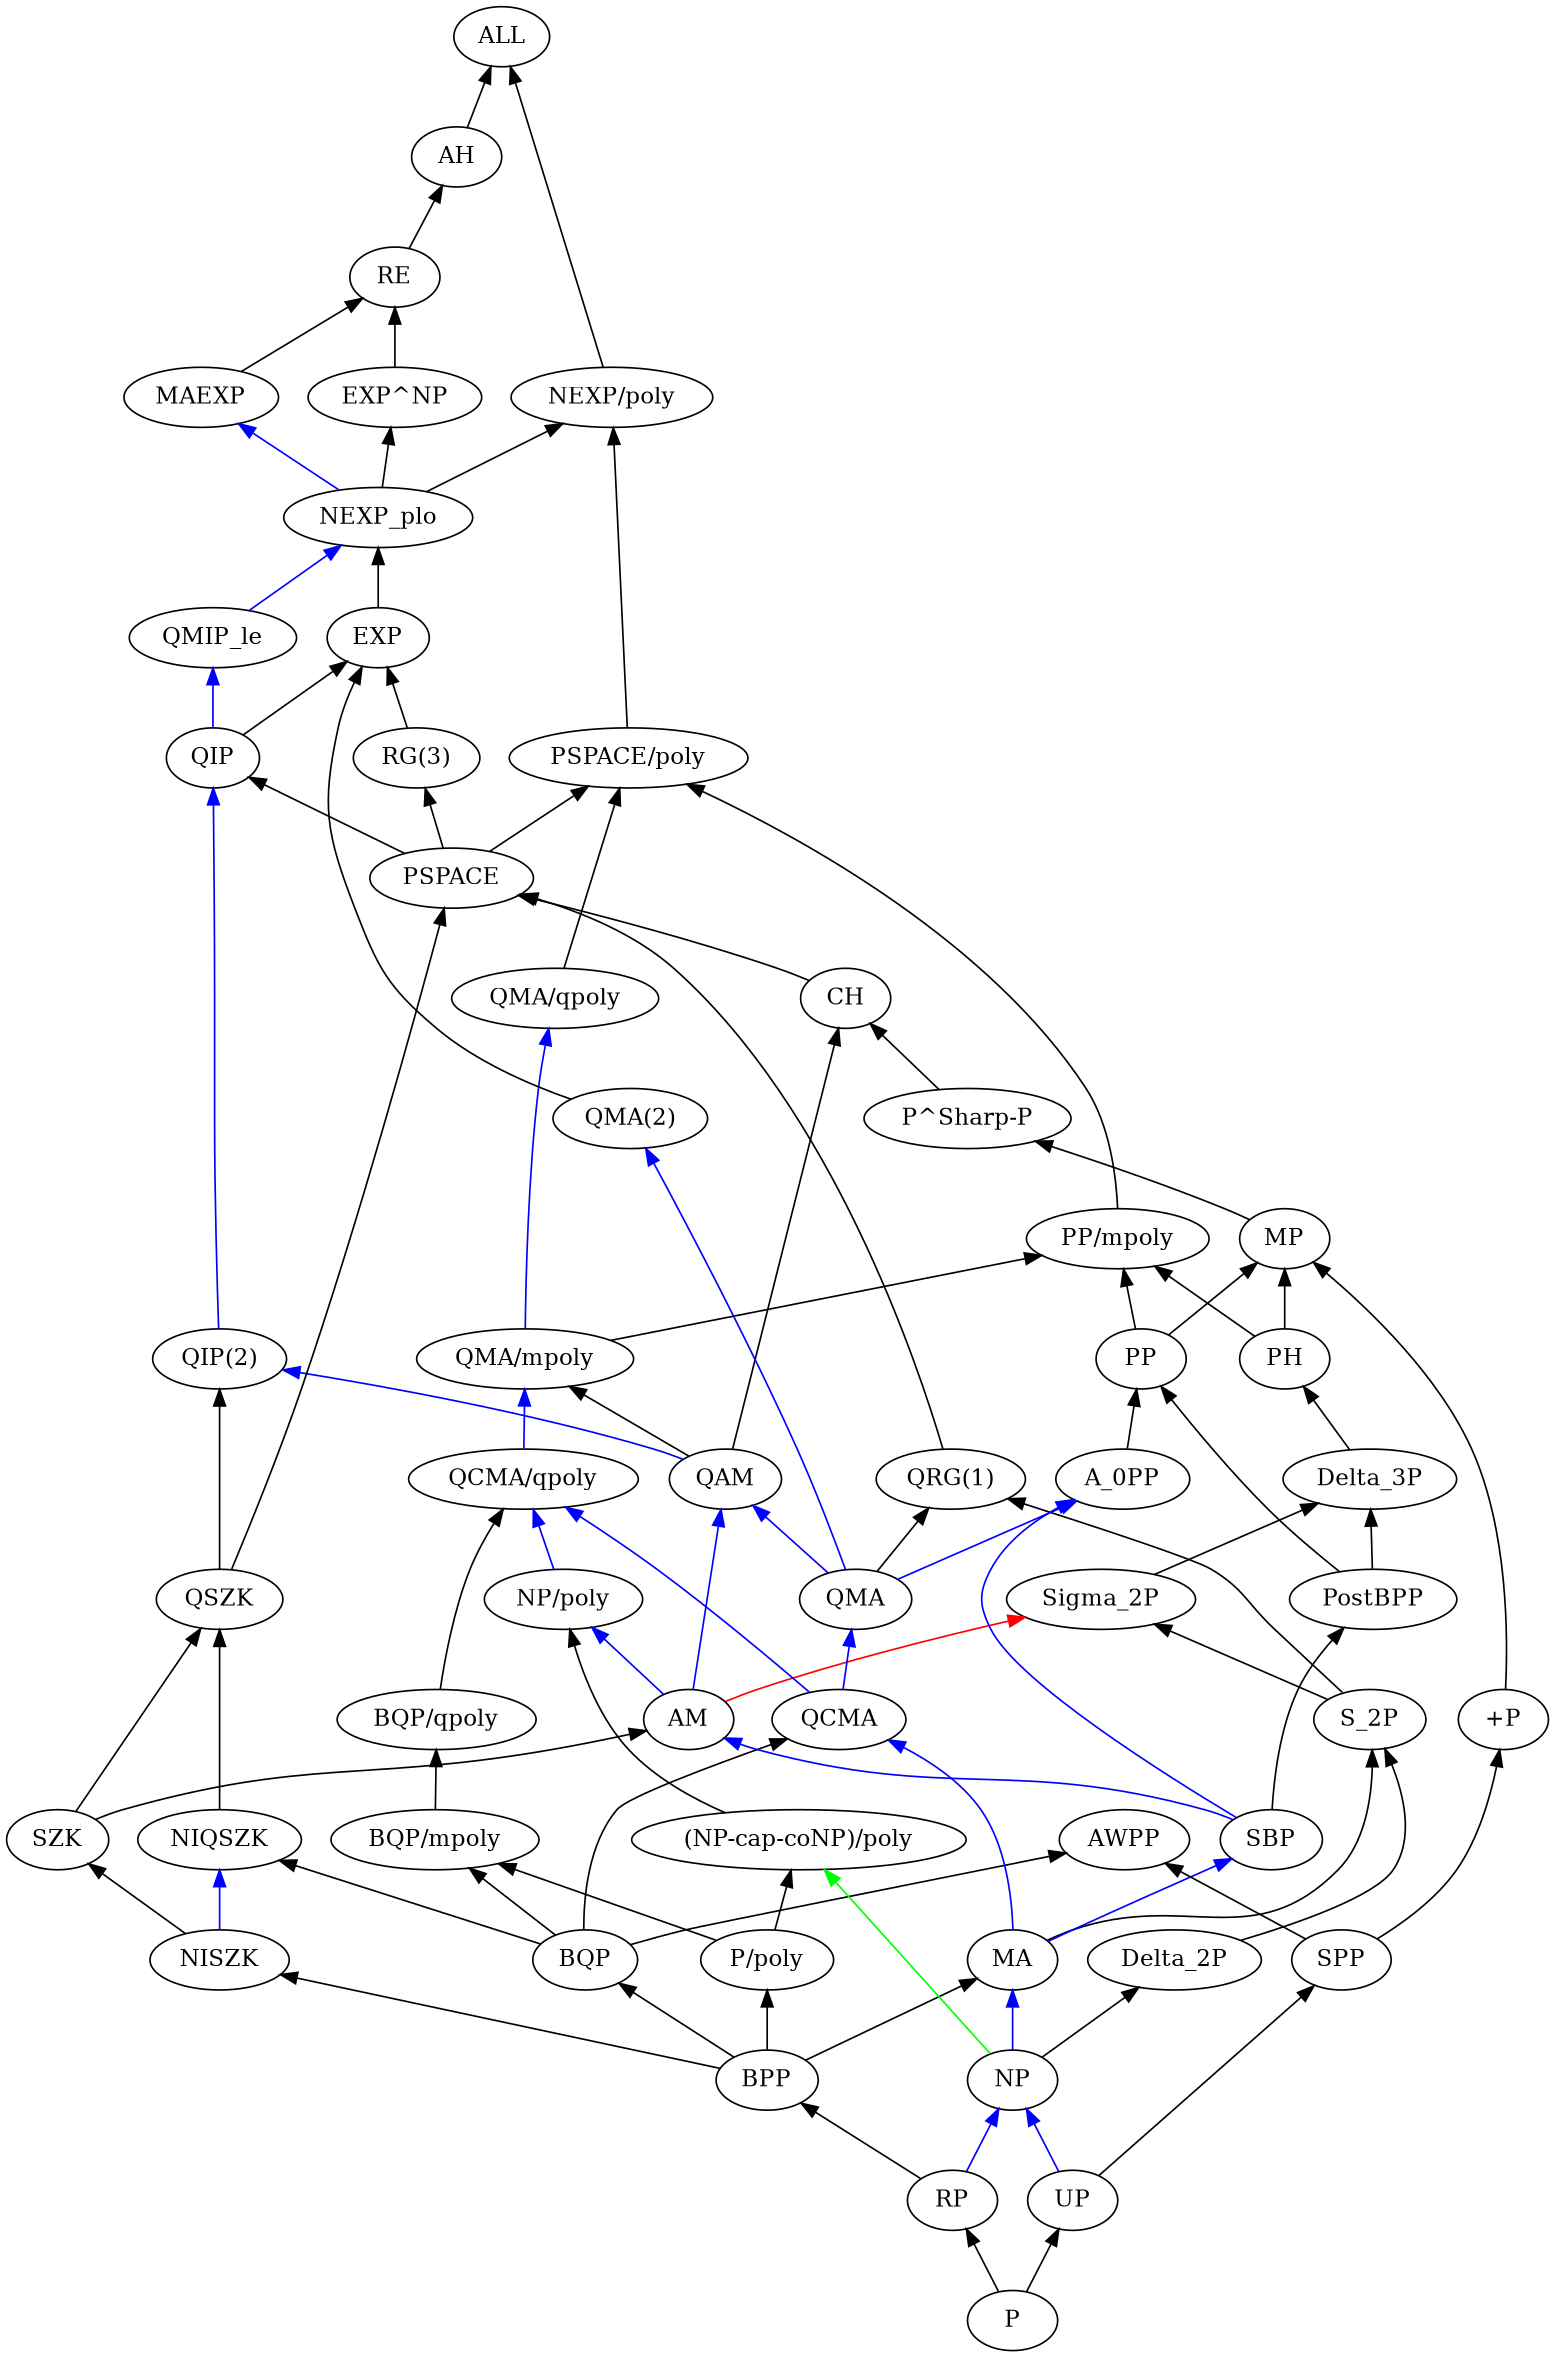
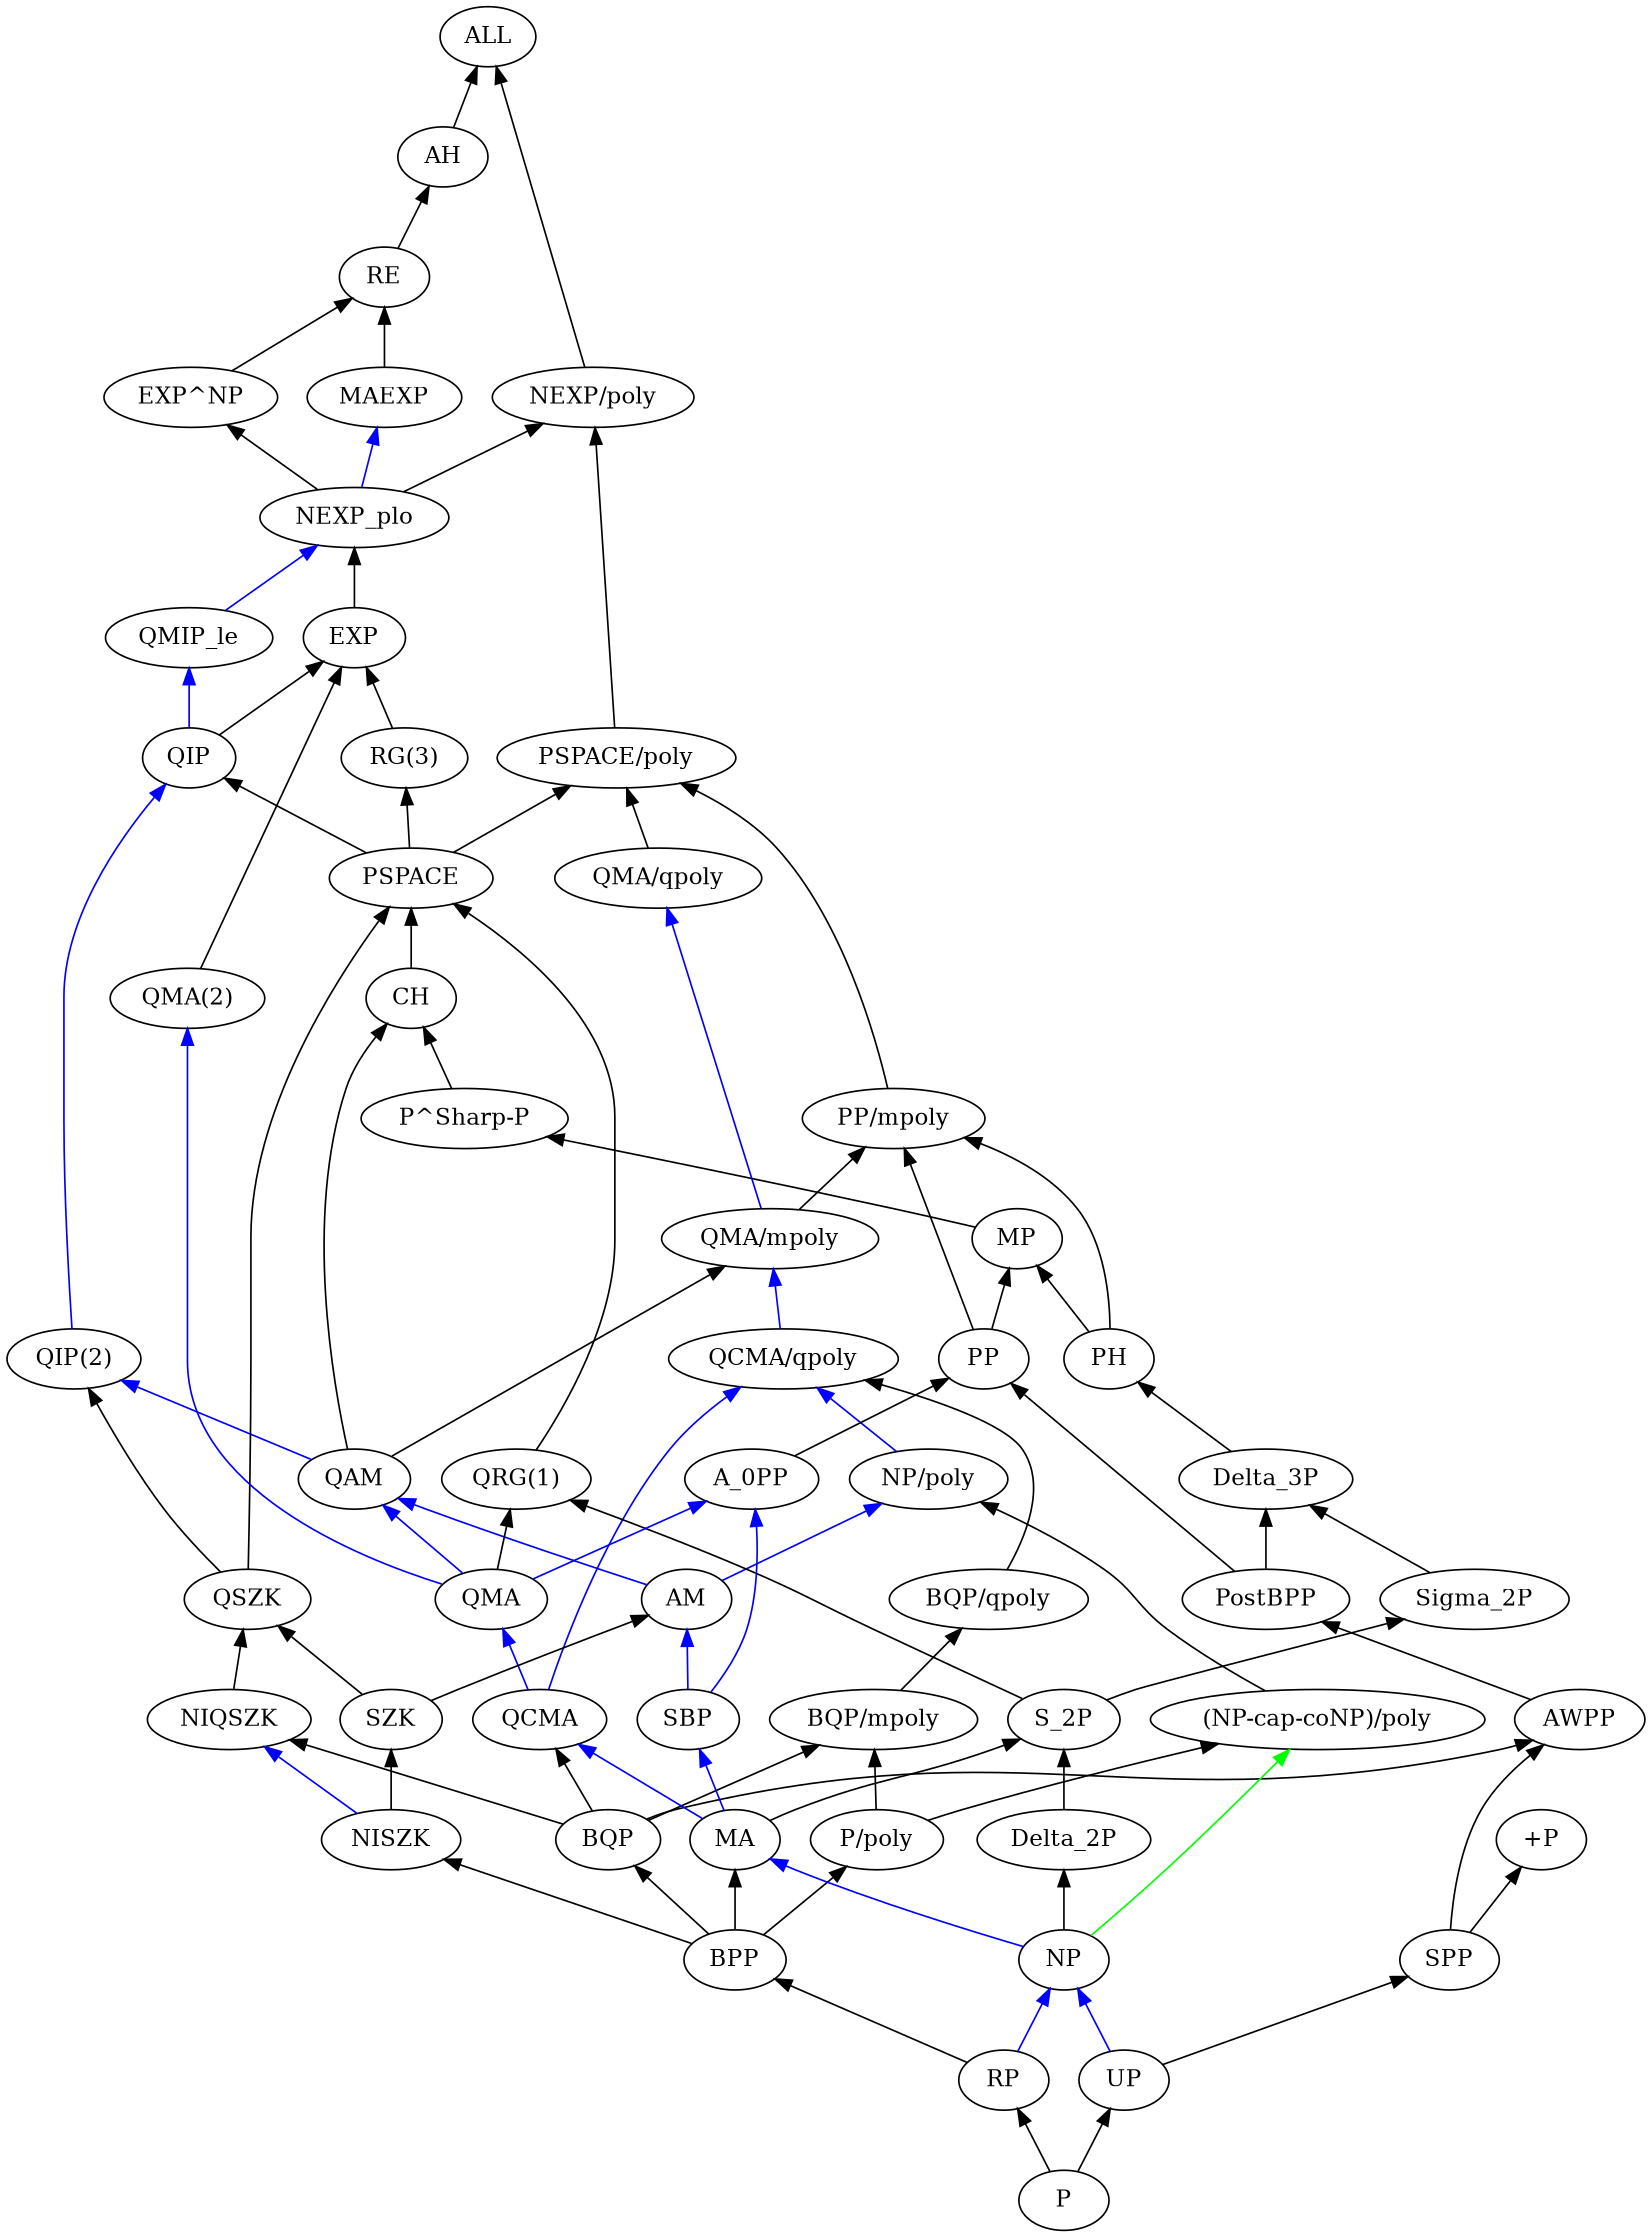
(1474, 1456) -> none
(866, 1657) -> none
(1287, 1719) -> (1434, 1664)
